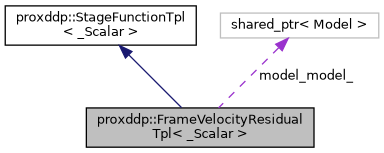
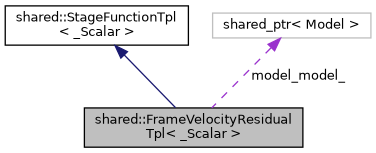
(101, 26) -> (97, 26)
(200, 128) -> (194, 128)
